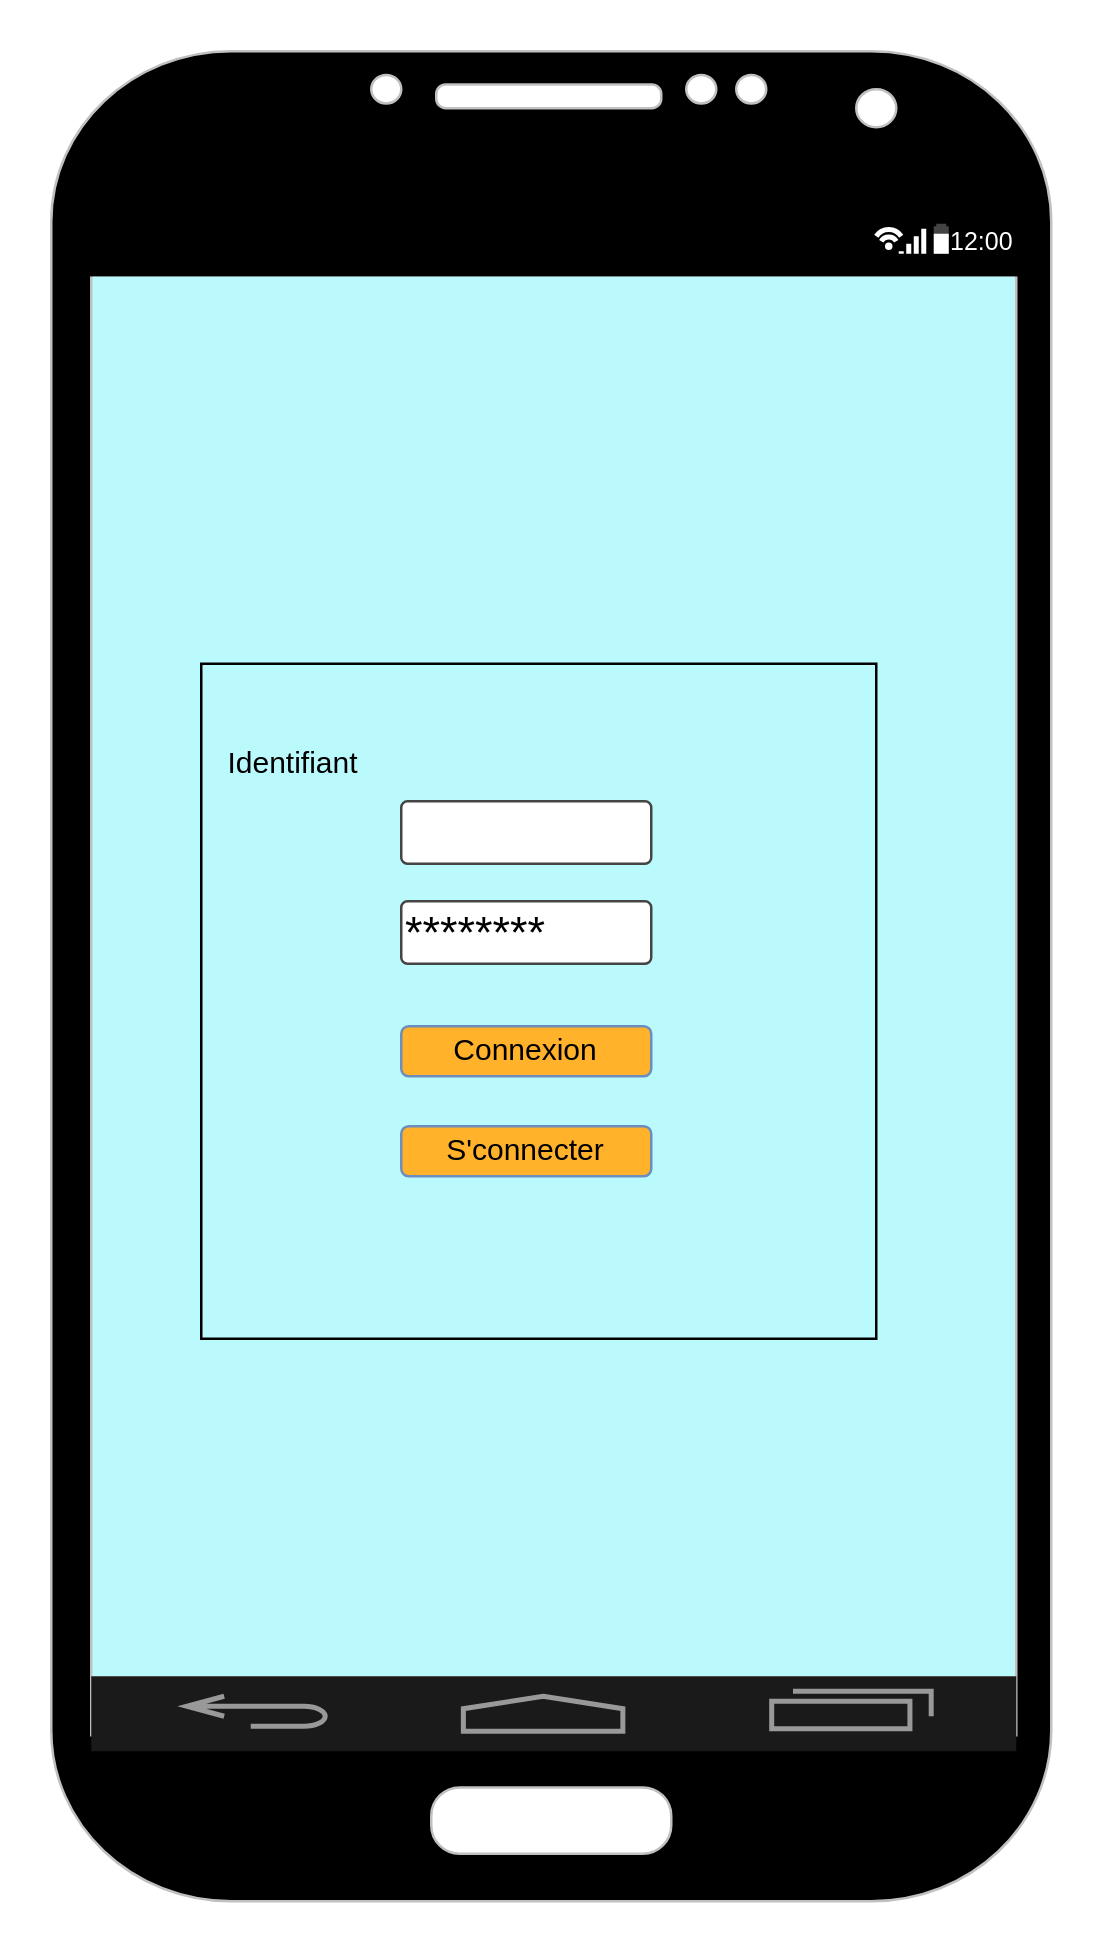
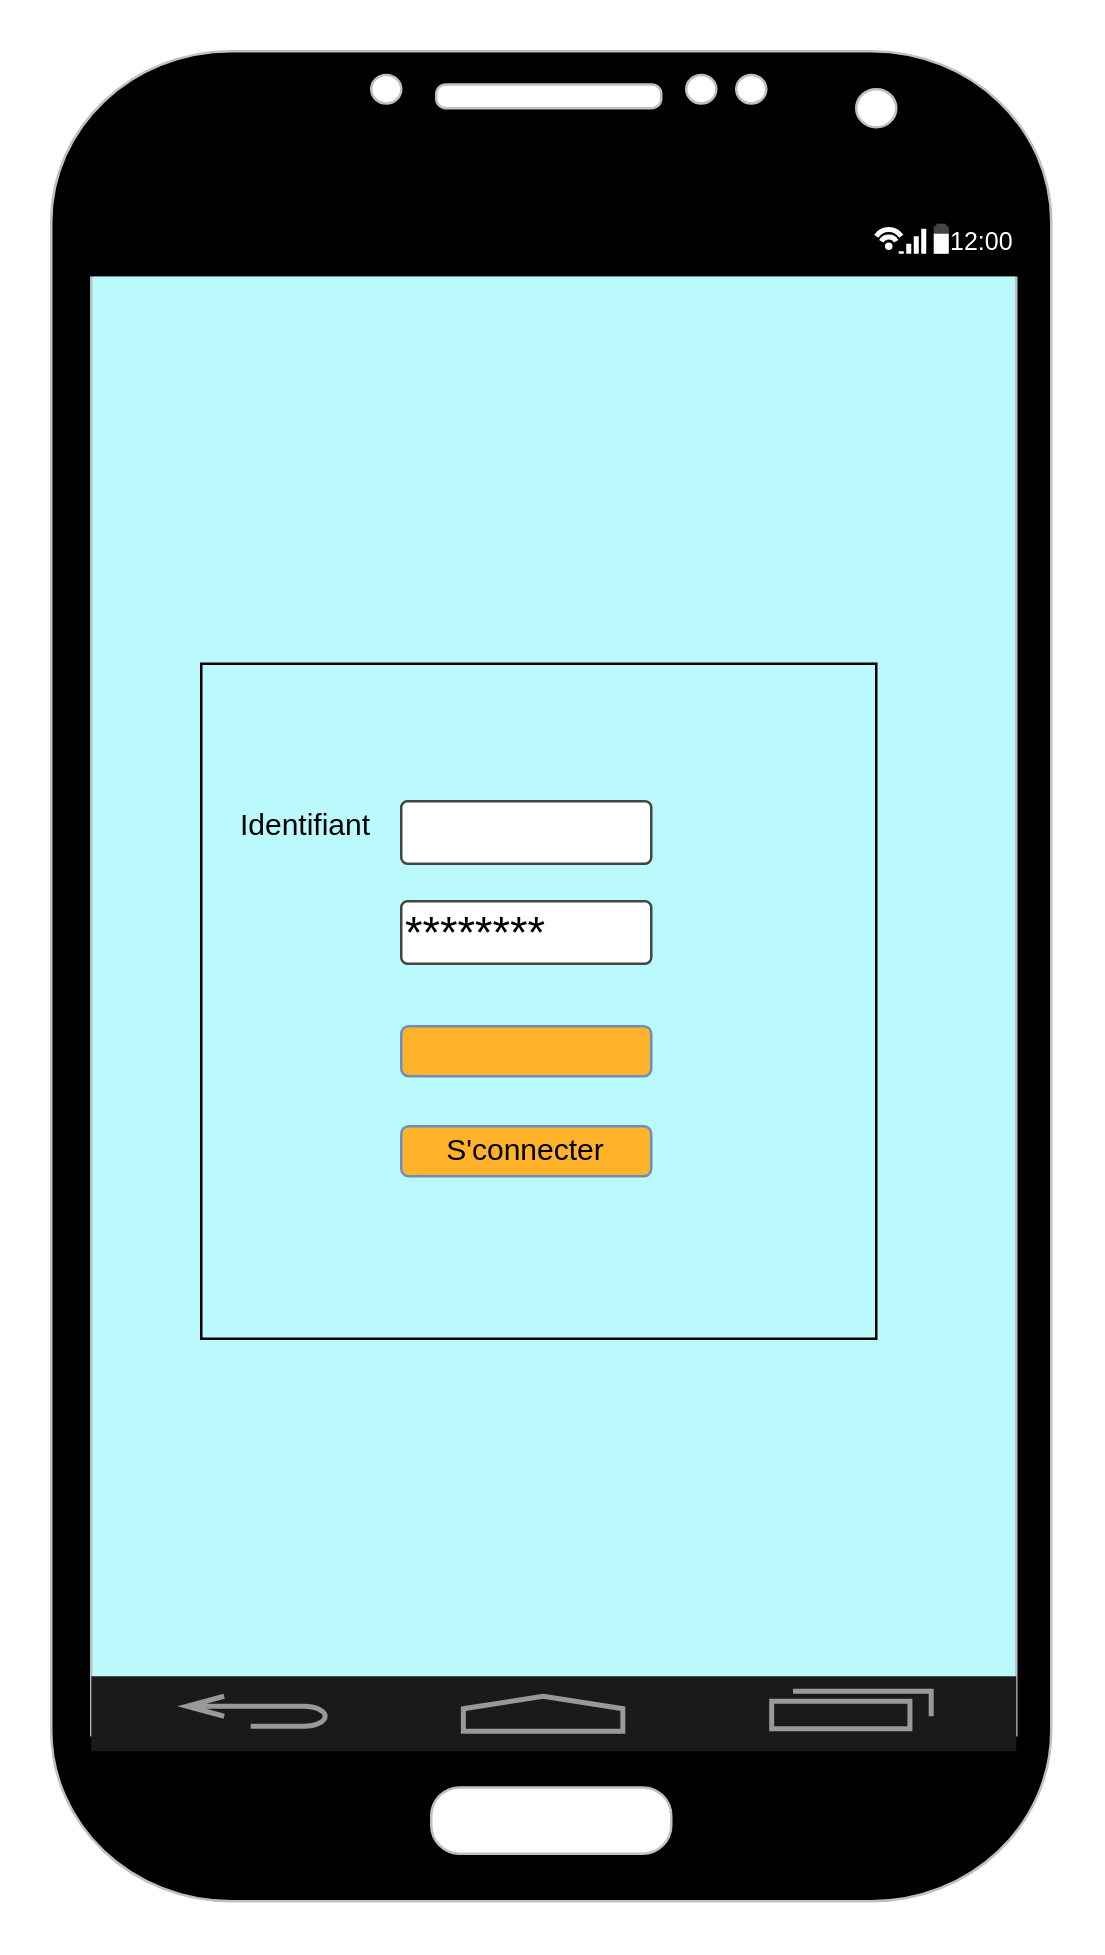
(293, 764) -> (305, 826)
(526, 1051) -> none
